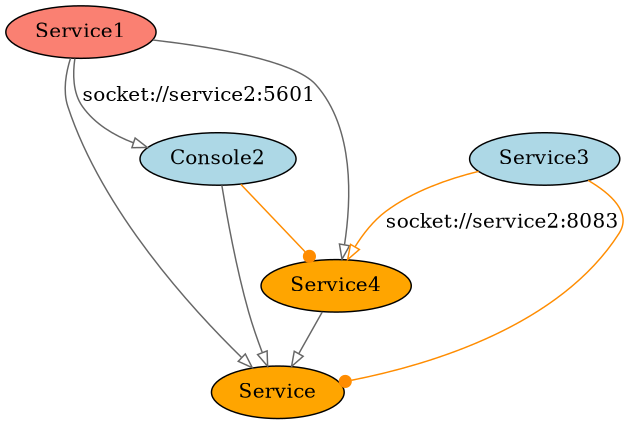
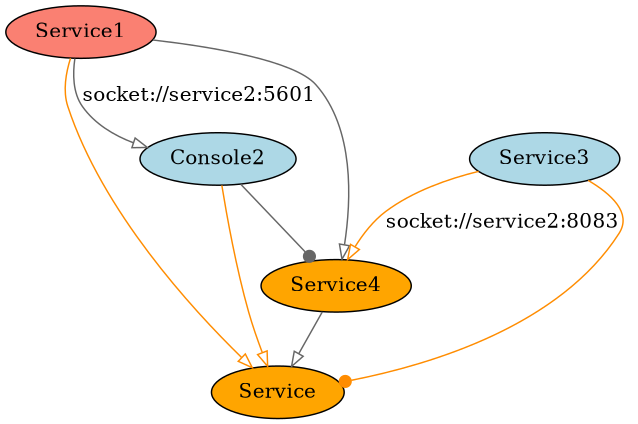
(273, 218) -> (273, 218)
(126, 221) -> (126, 221)
(238, 270) -> (238, 270)
